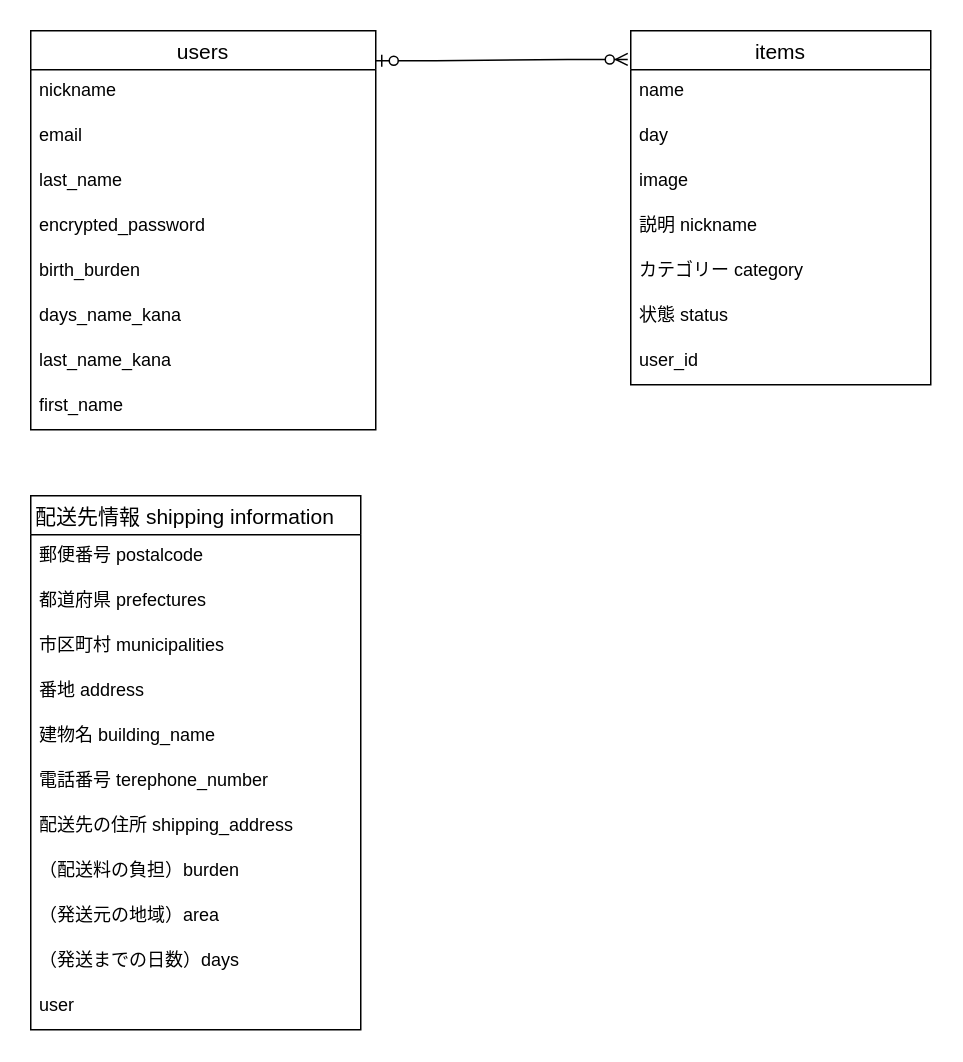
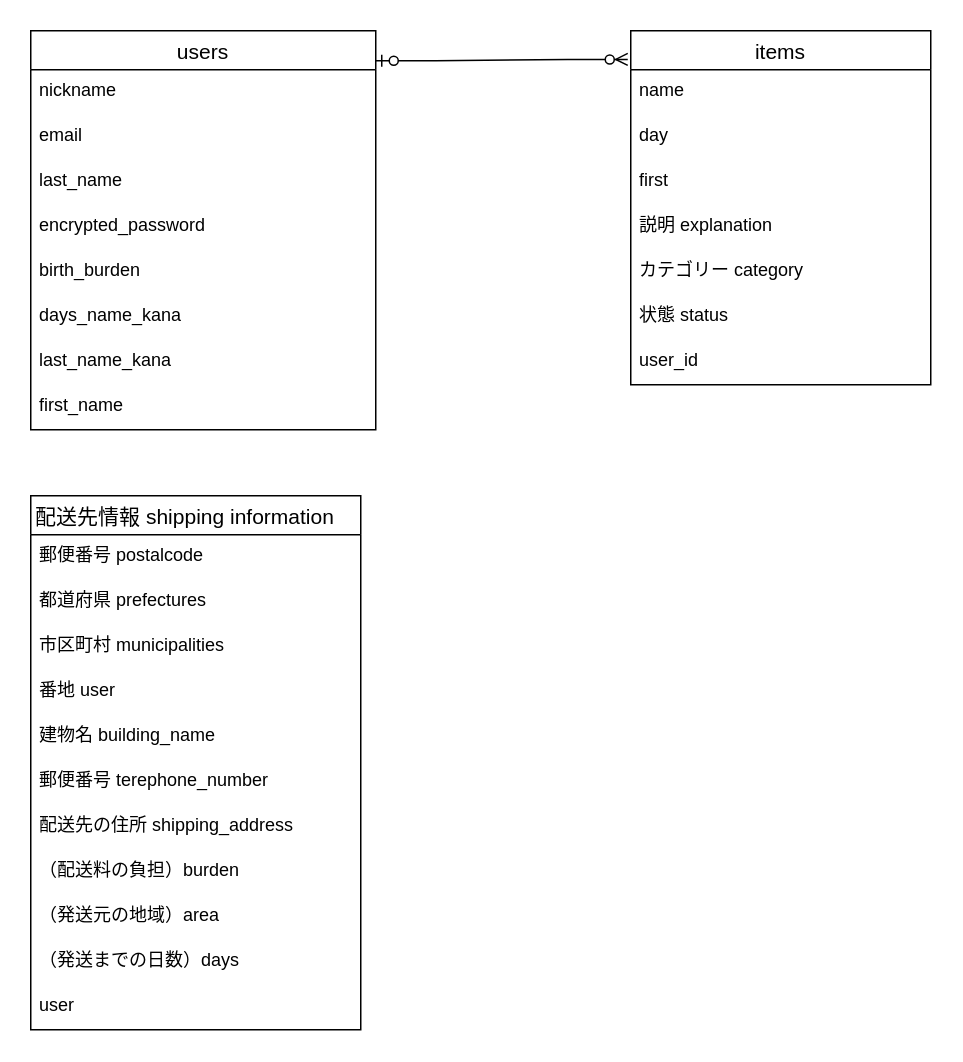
(662, 180) -> (662, 180)
(698, 225) -> (710, 225)
(95, 690) -> (80, 690)
(158, 780) -> (158, 780)
